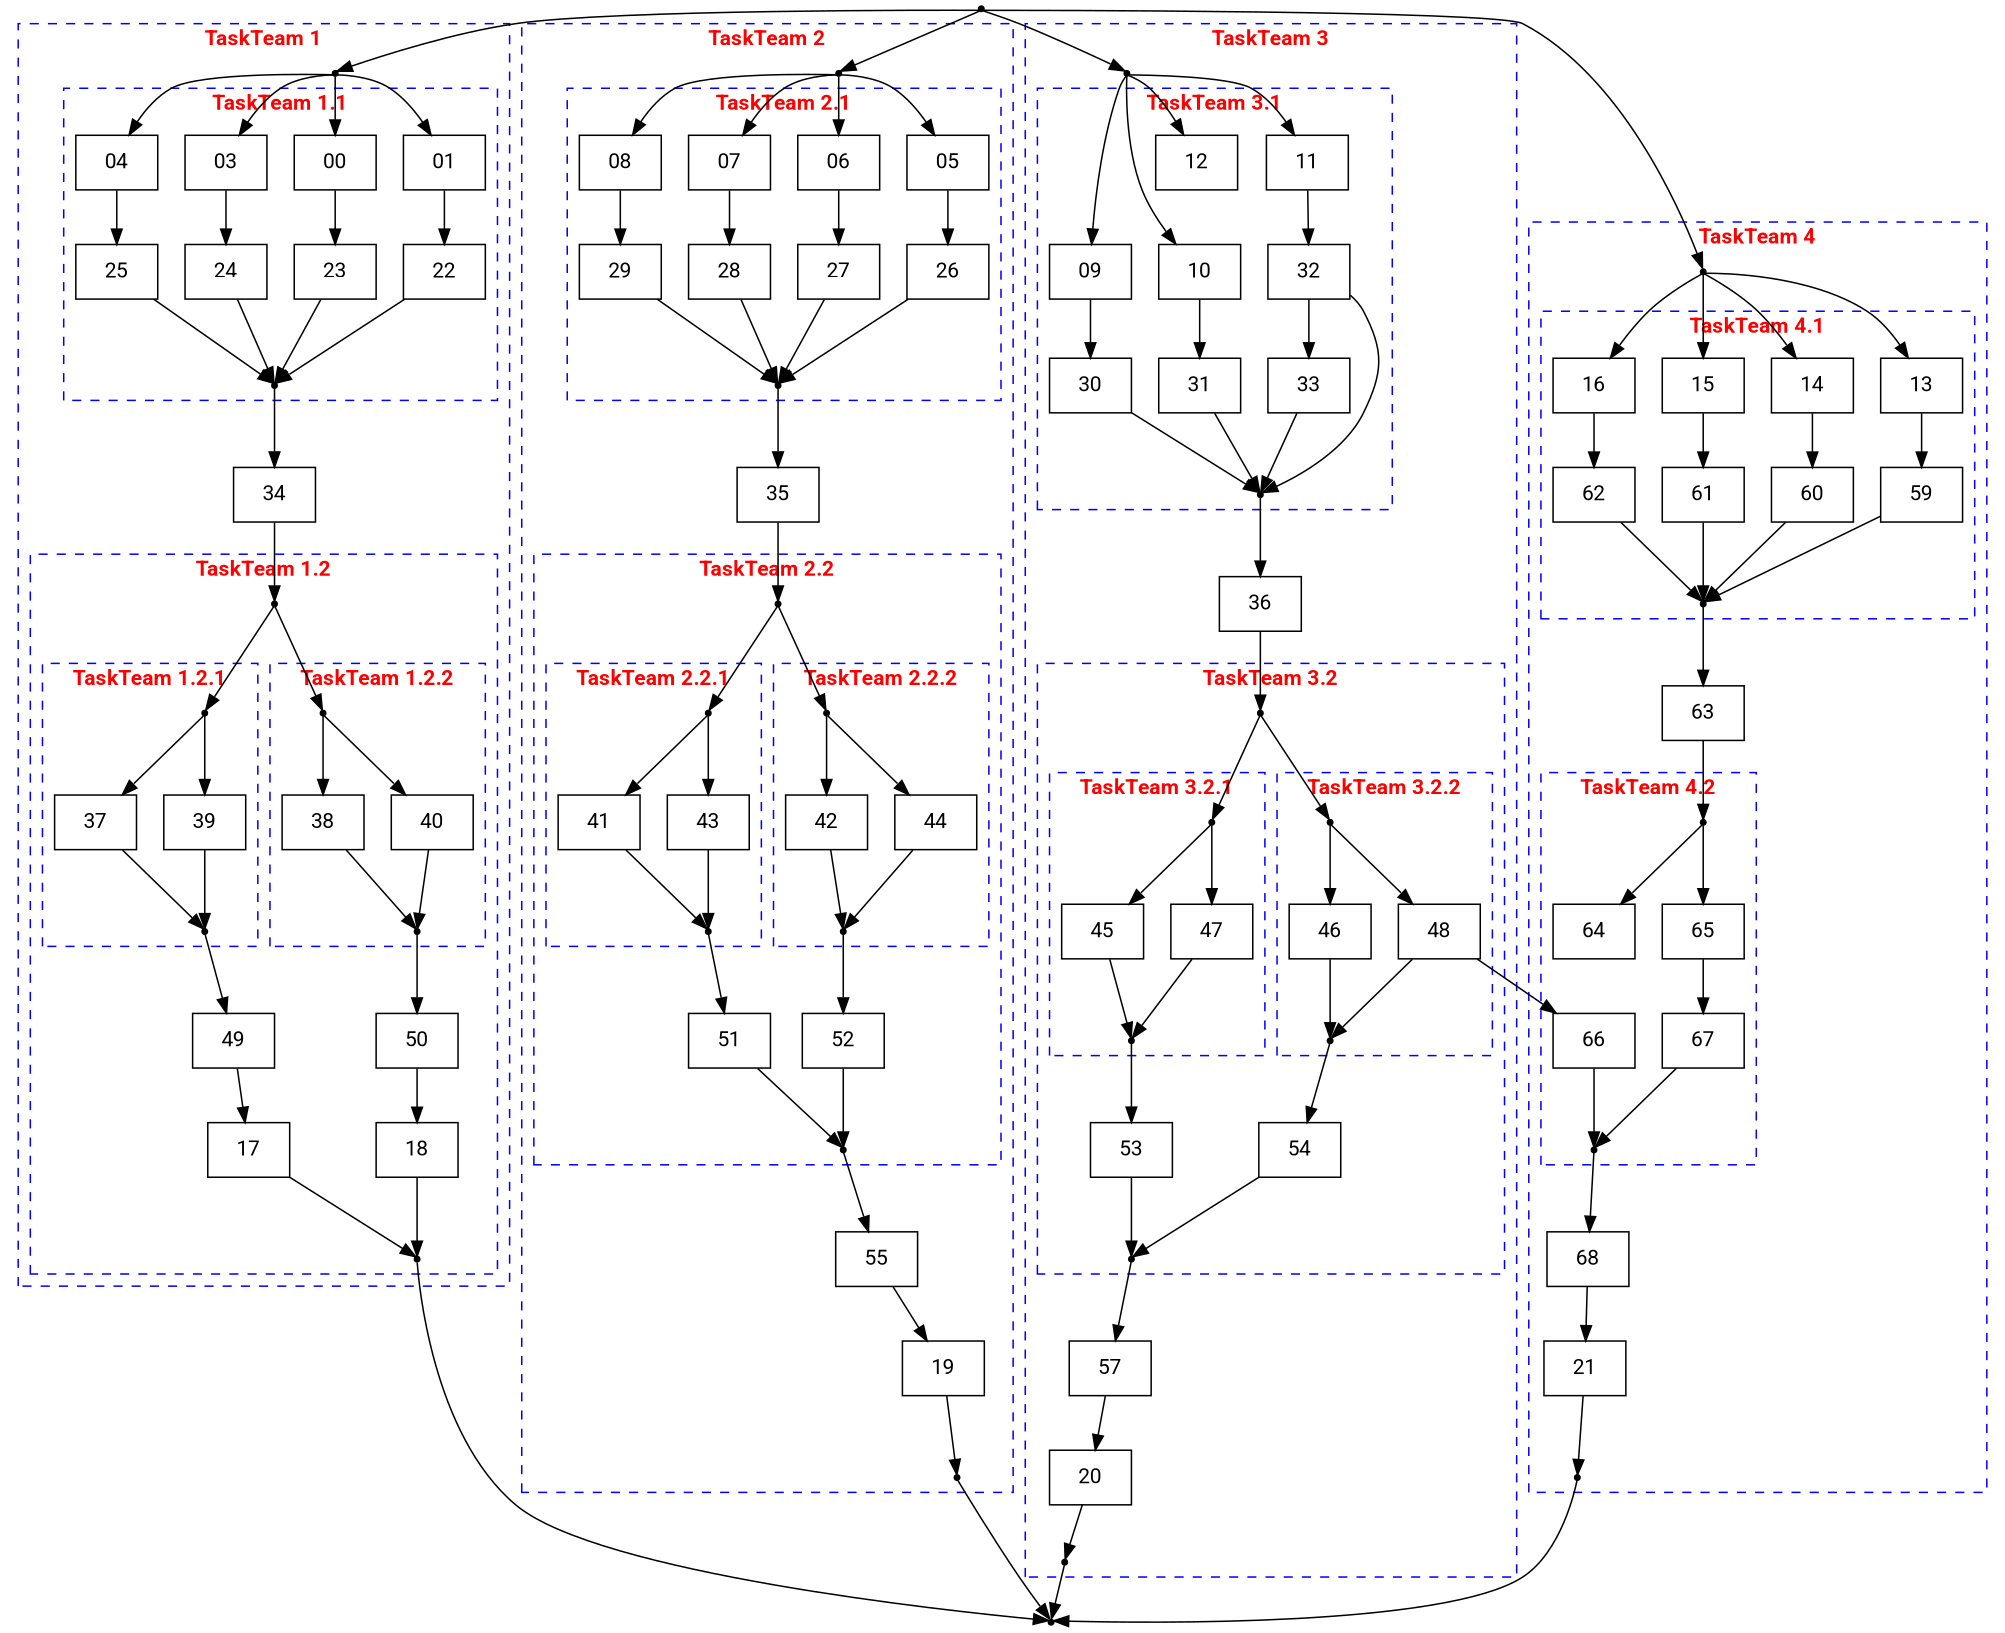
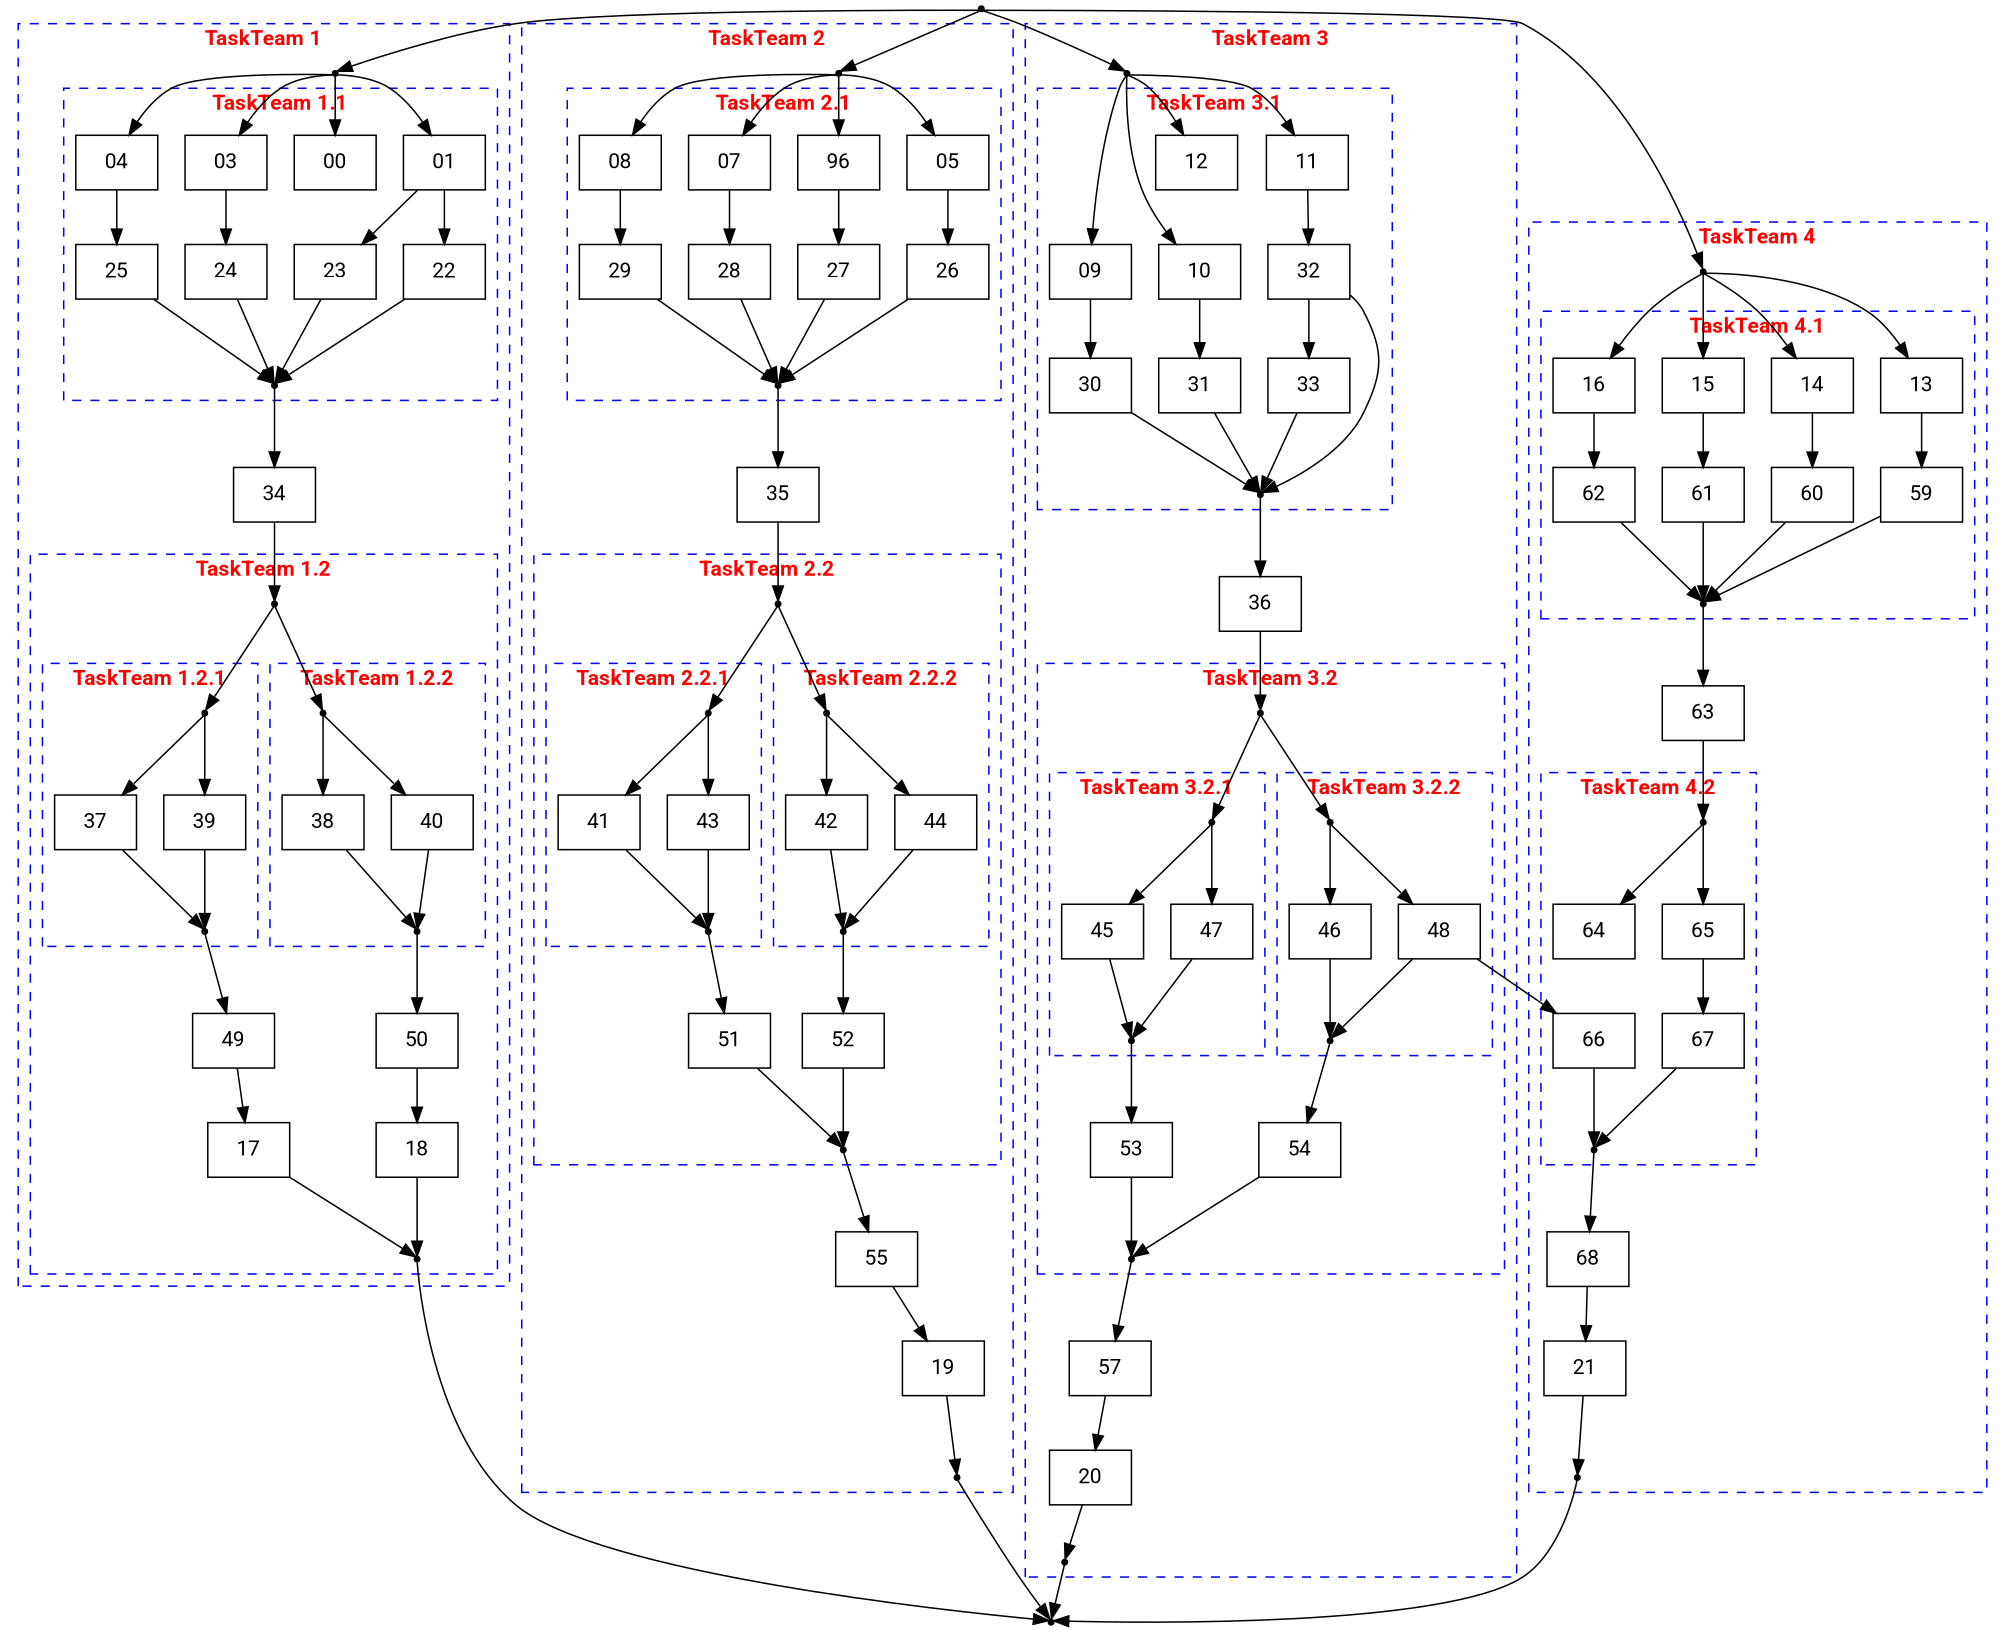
(839, 163) -> (839, 163)
(335, 210) -> (395, 212)
